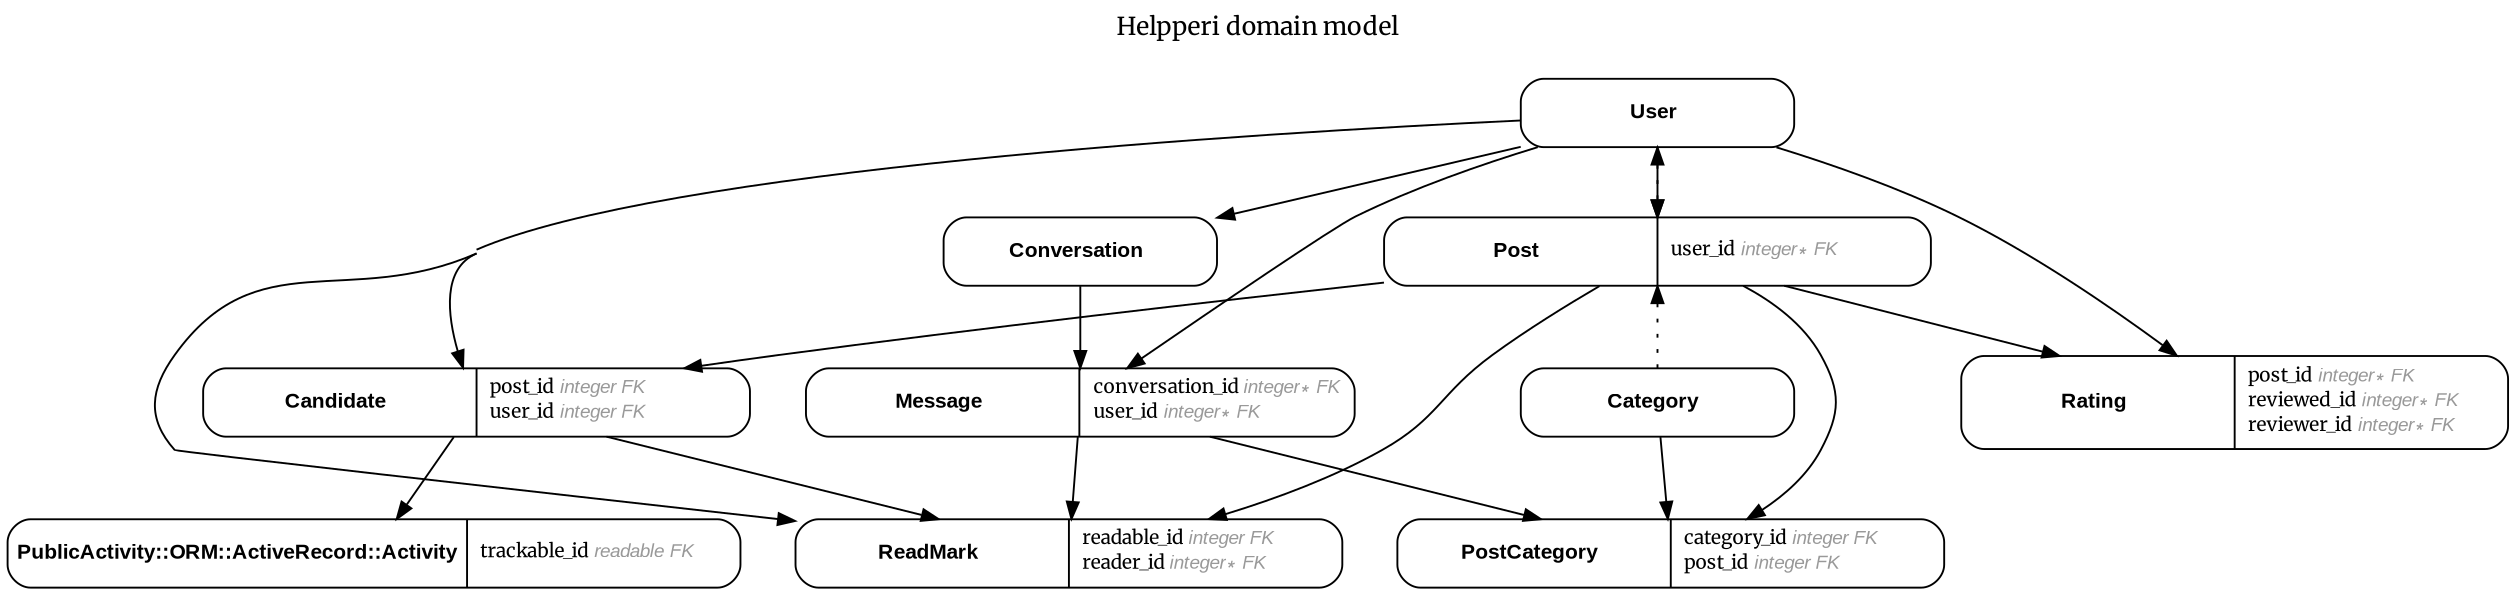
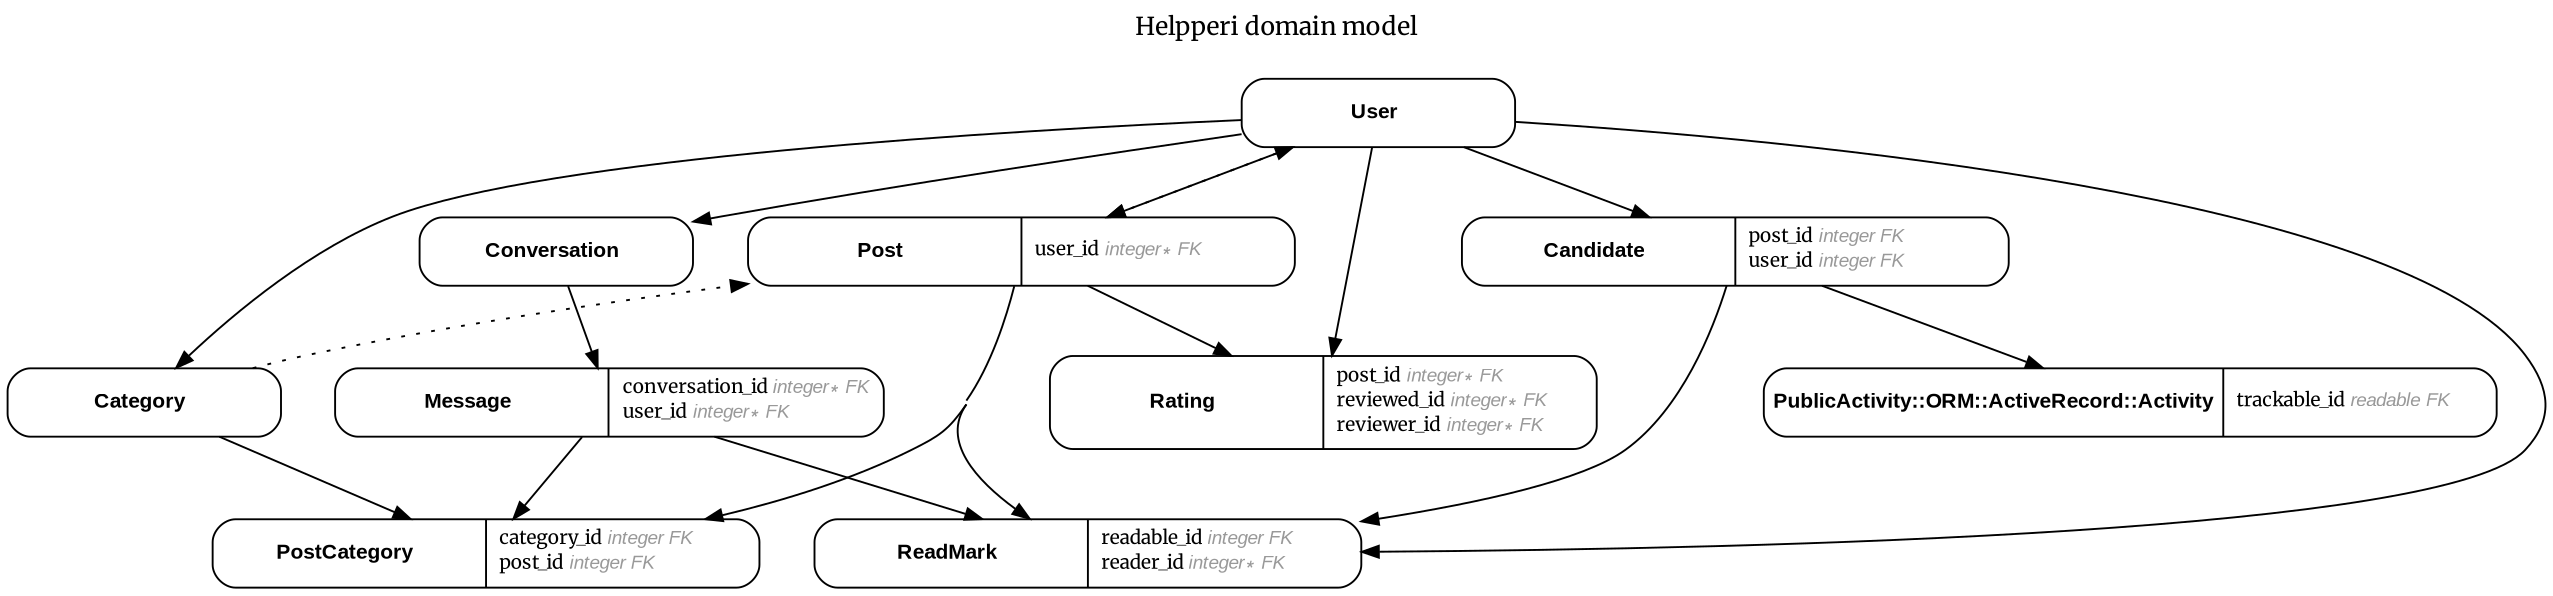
(1329, 232) -> (691, 160)
(1042, 322) -> none
